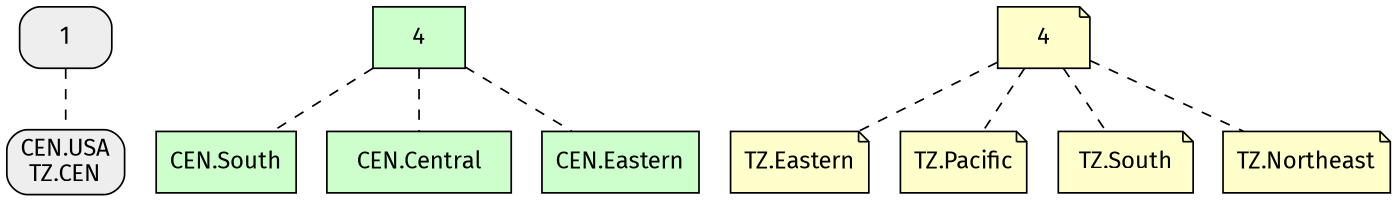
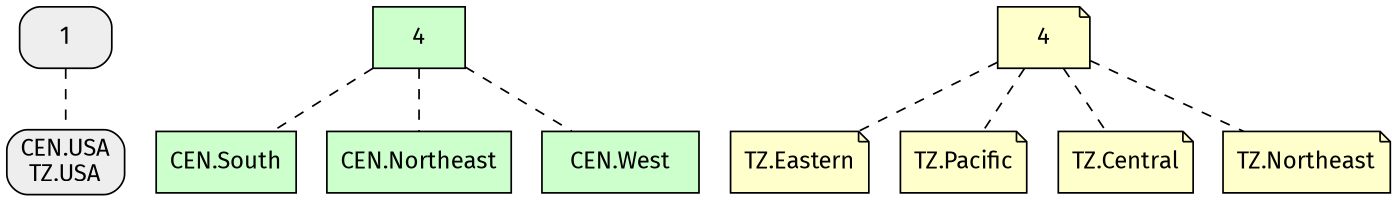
(66, 162) -> (66, 162)
(419, 162) -> (419, 162)
(620, 162) -> (620, 162)
(1126, 162) -> (1126, 162)
